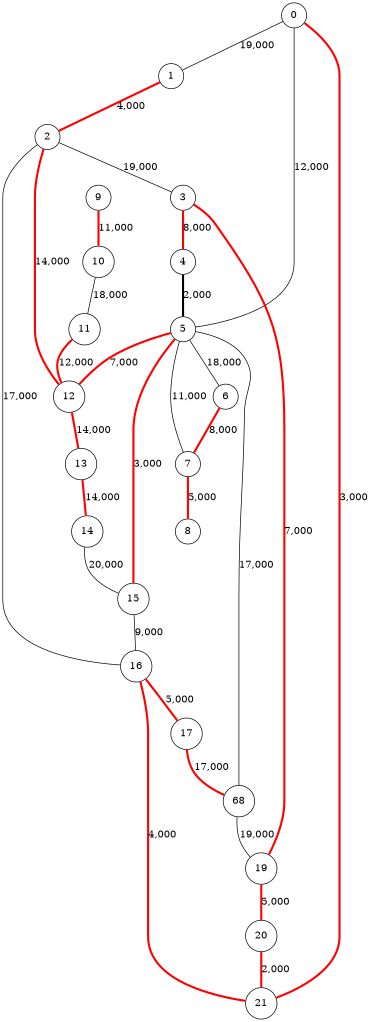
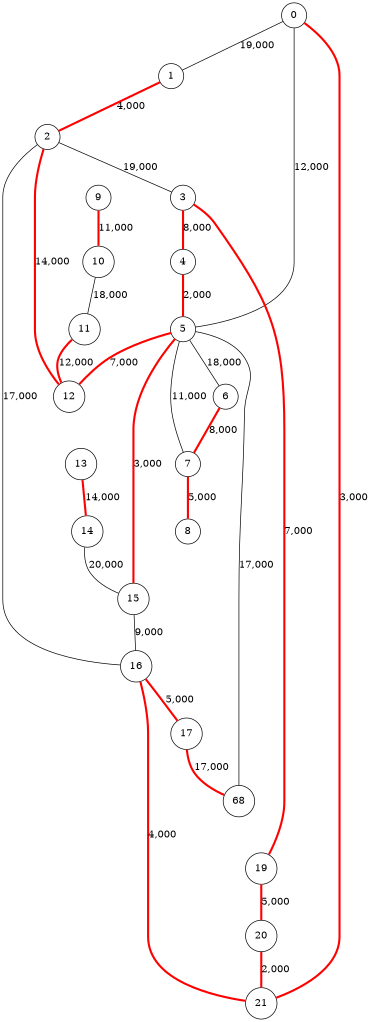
(183, 296) -> (183, 296)
(75, 430) -> none
(239, 838) -> none
